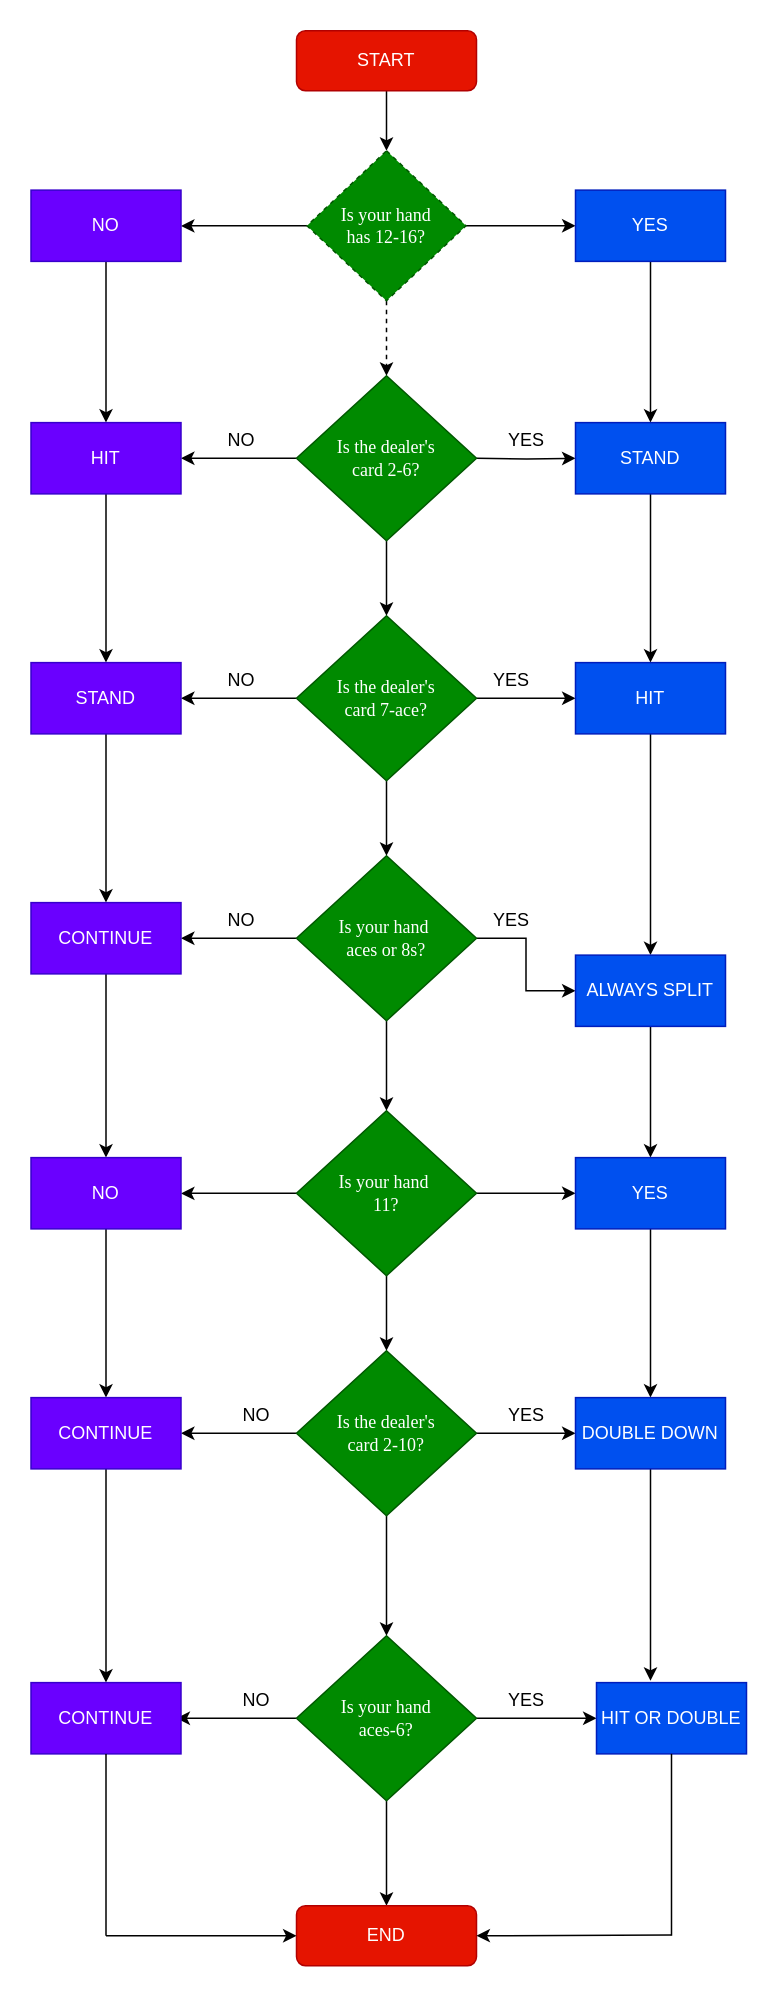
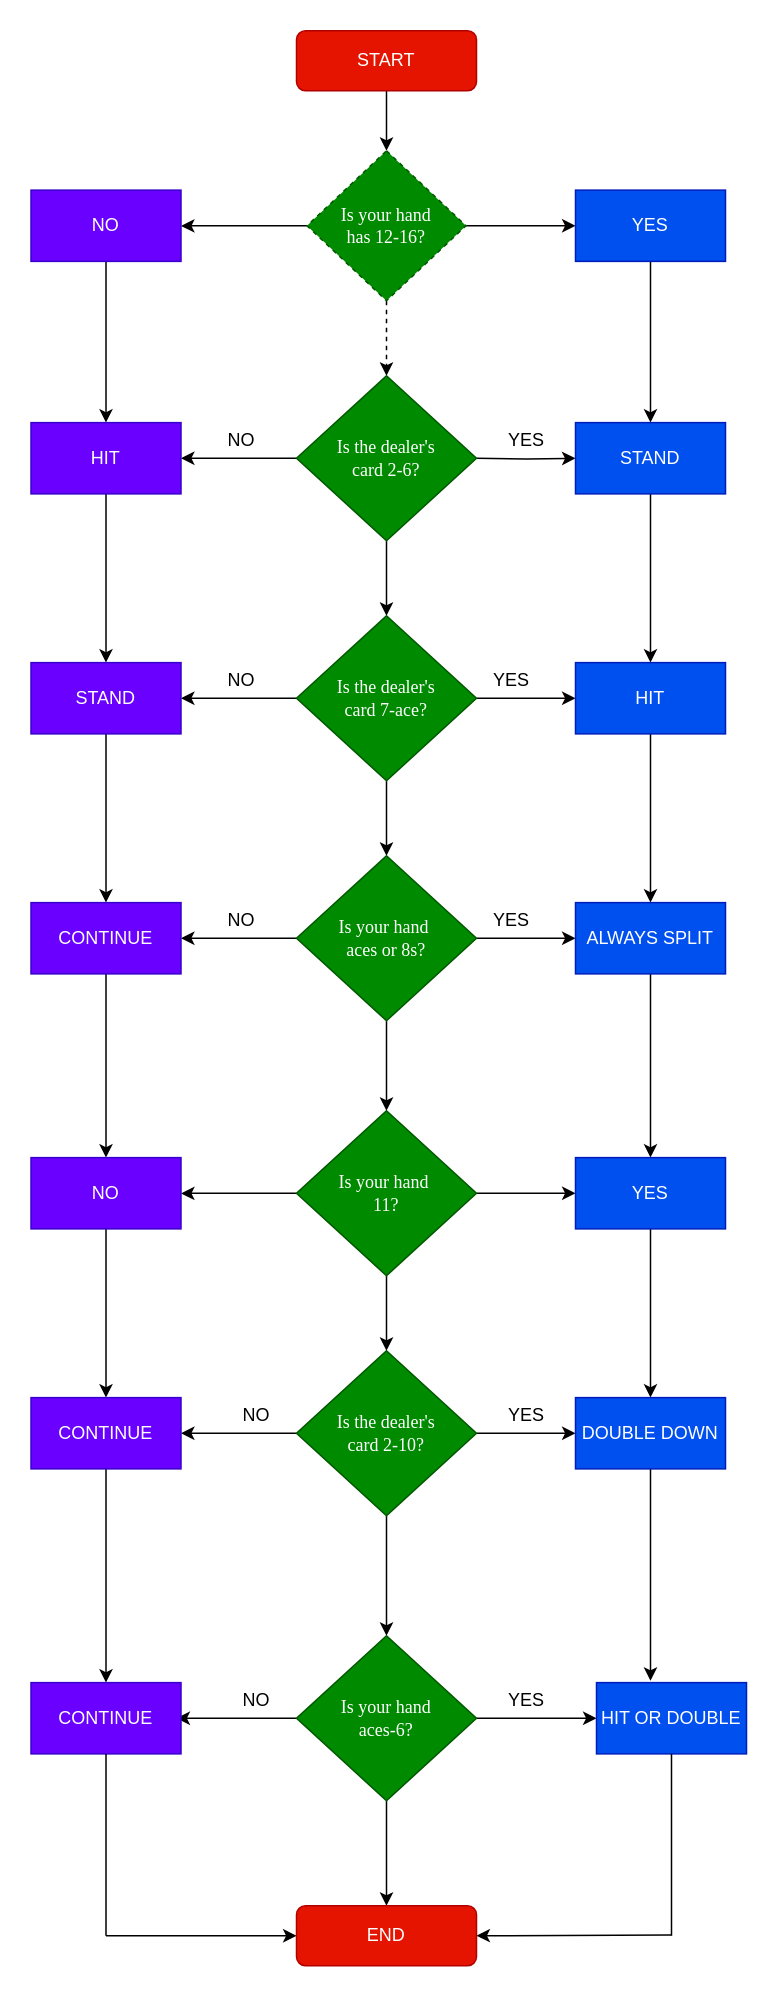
(650, 991) -> (650, 938)
